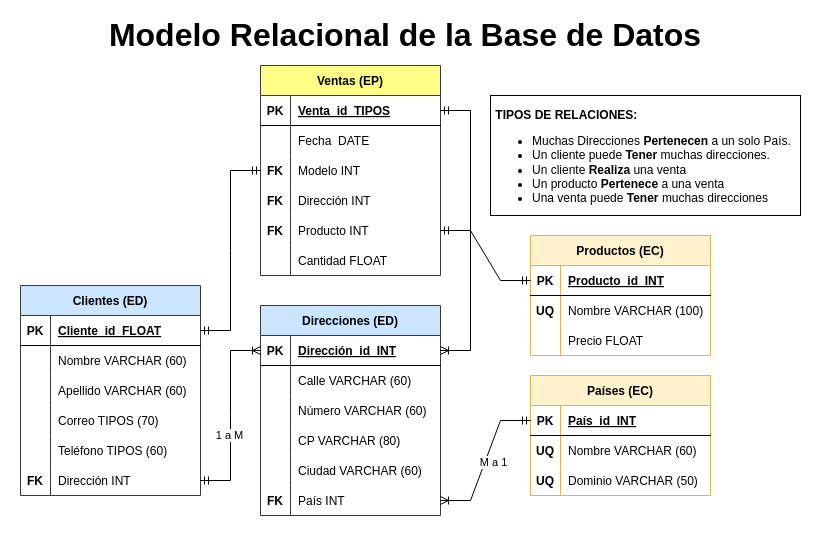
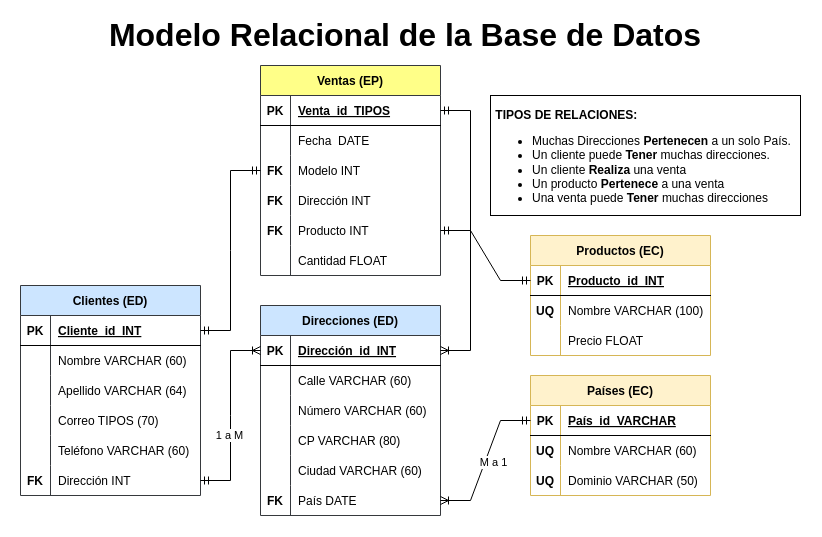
(109, 331) -> (102, 331)
(121, 391) -> (121, 391)
(605, 421) -> (619, 421)
(117, 451) -> (124, 451)
(323, 501) -> (327, 501)
